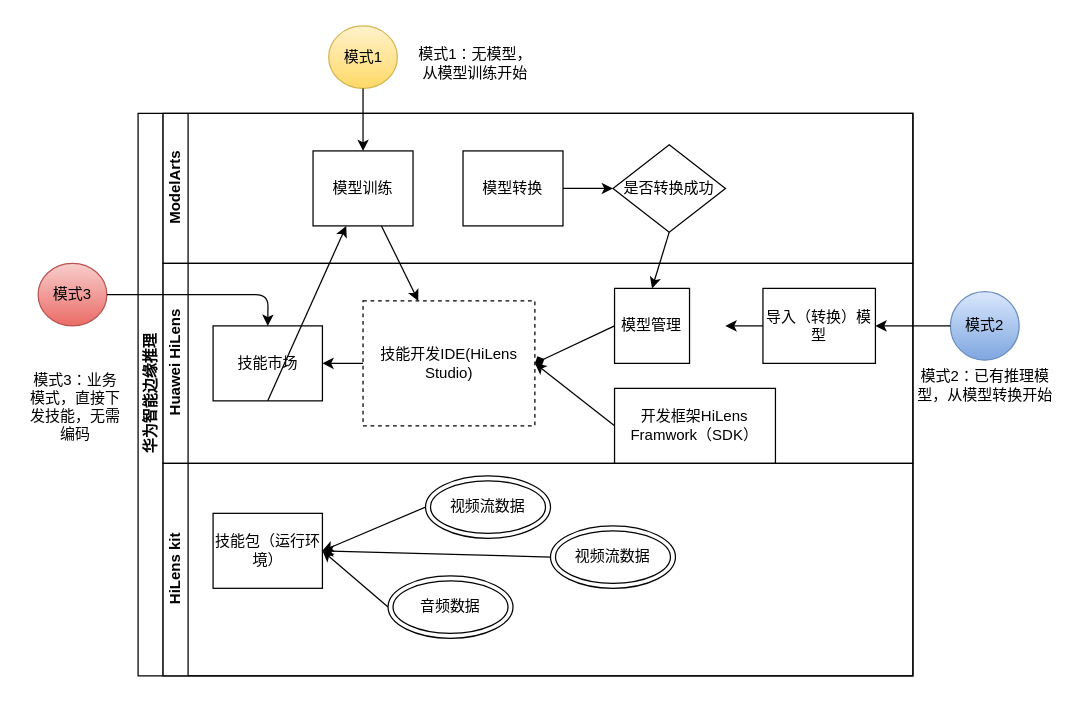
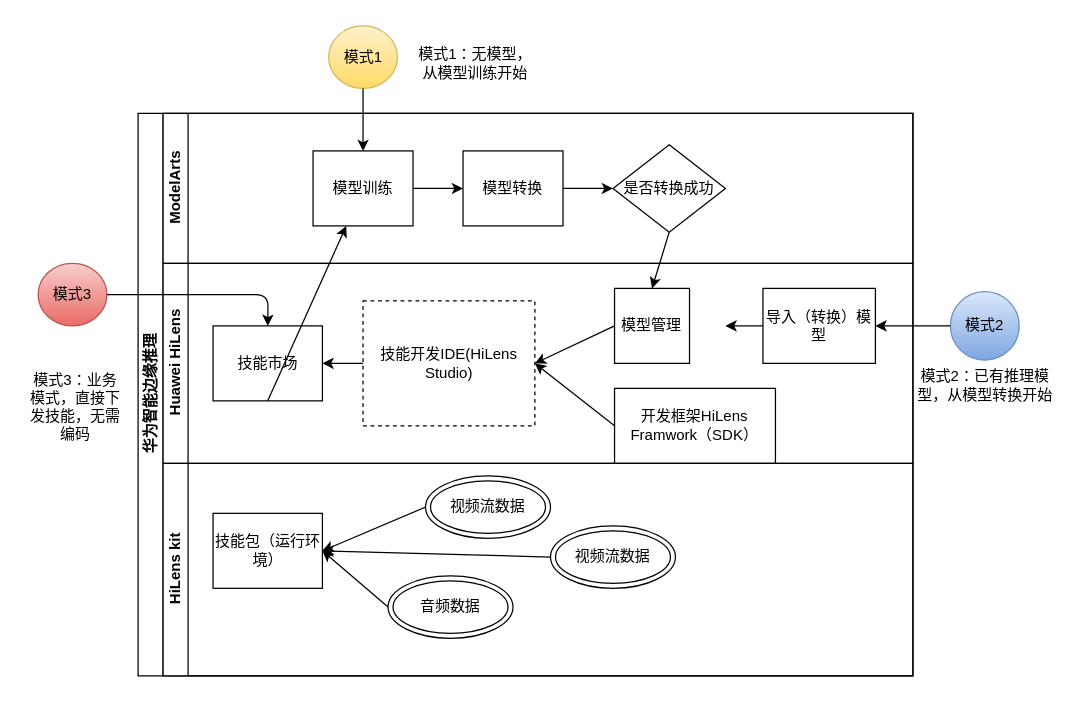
(398, 259) -> (434, 188)
(545, 359) -> (543, 359)
